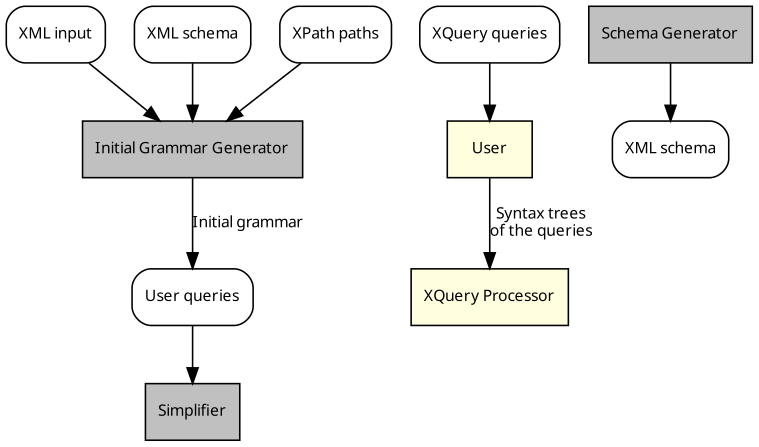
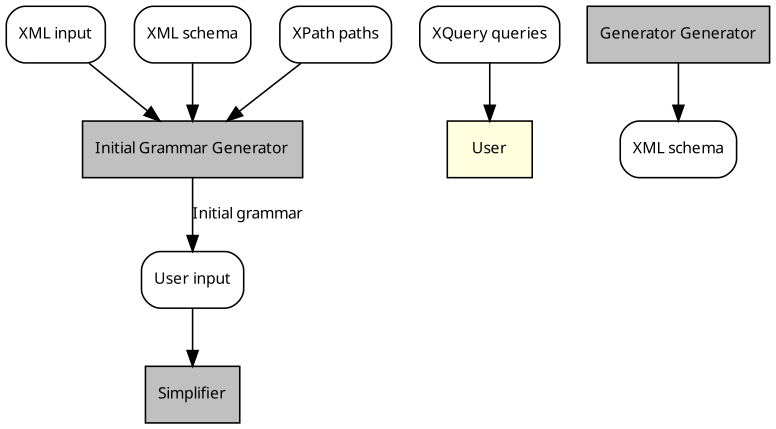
(671, 35) -> (678, 35)
(193, 297) -> (193, 280)
(490, 297) -> none
